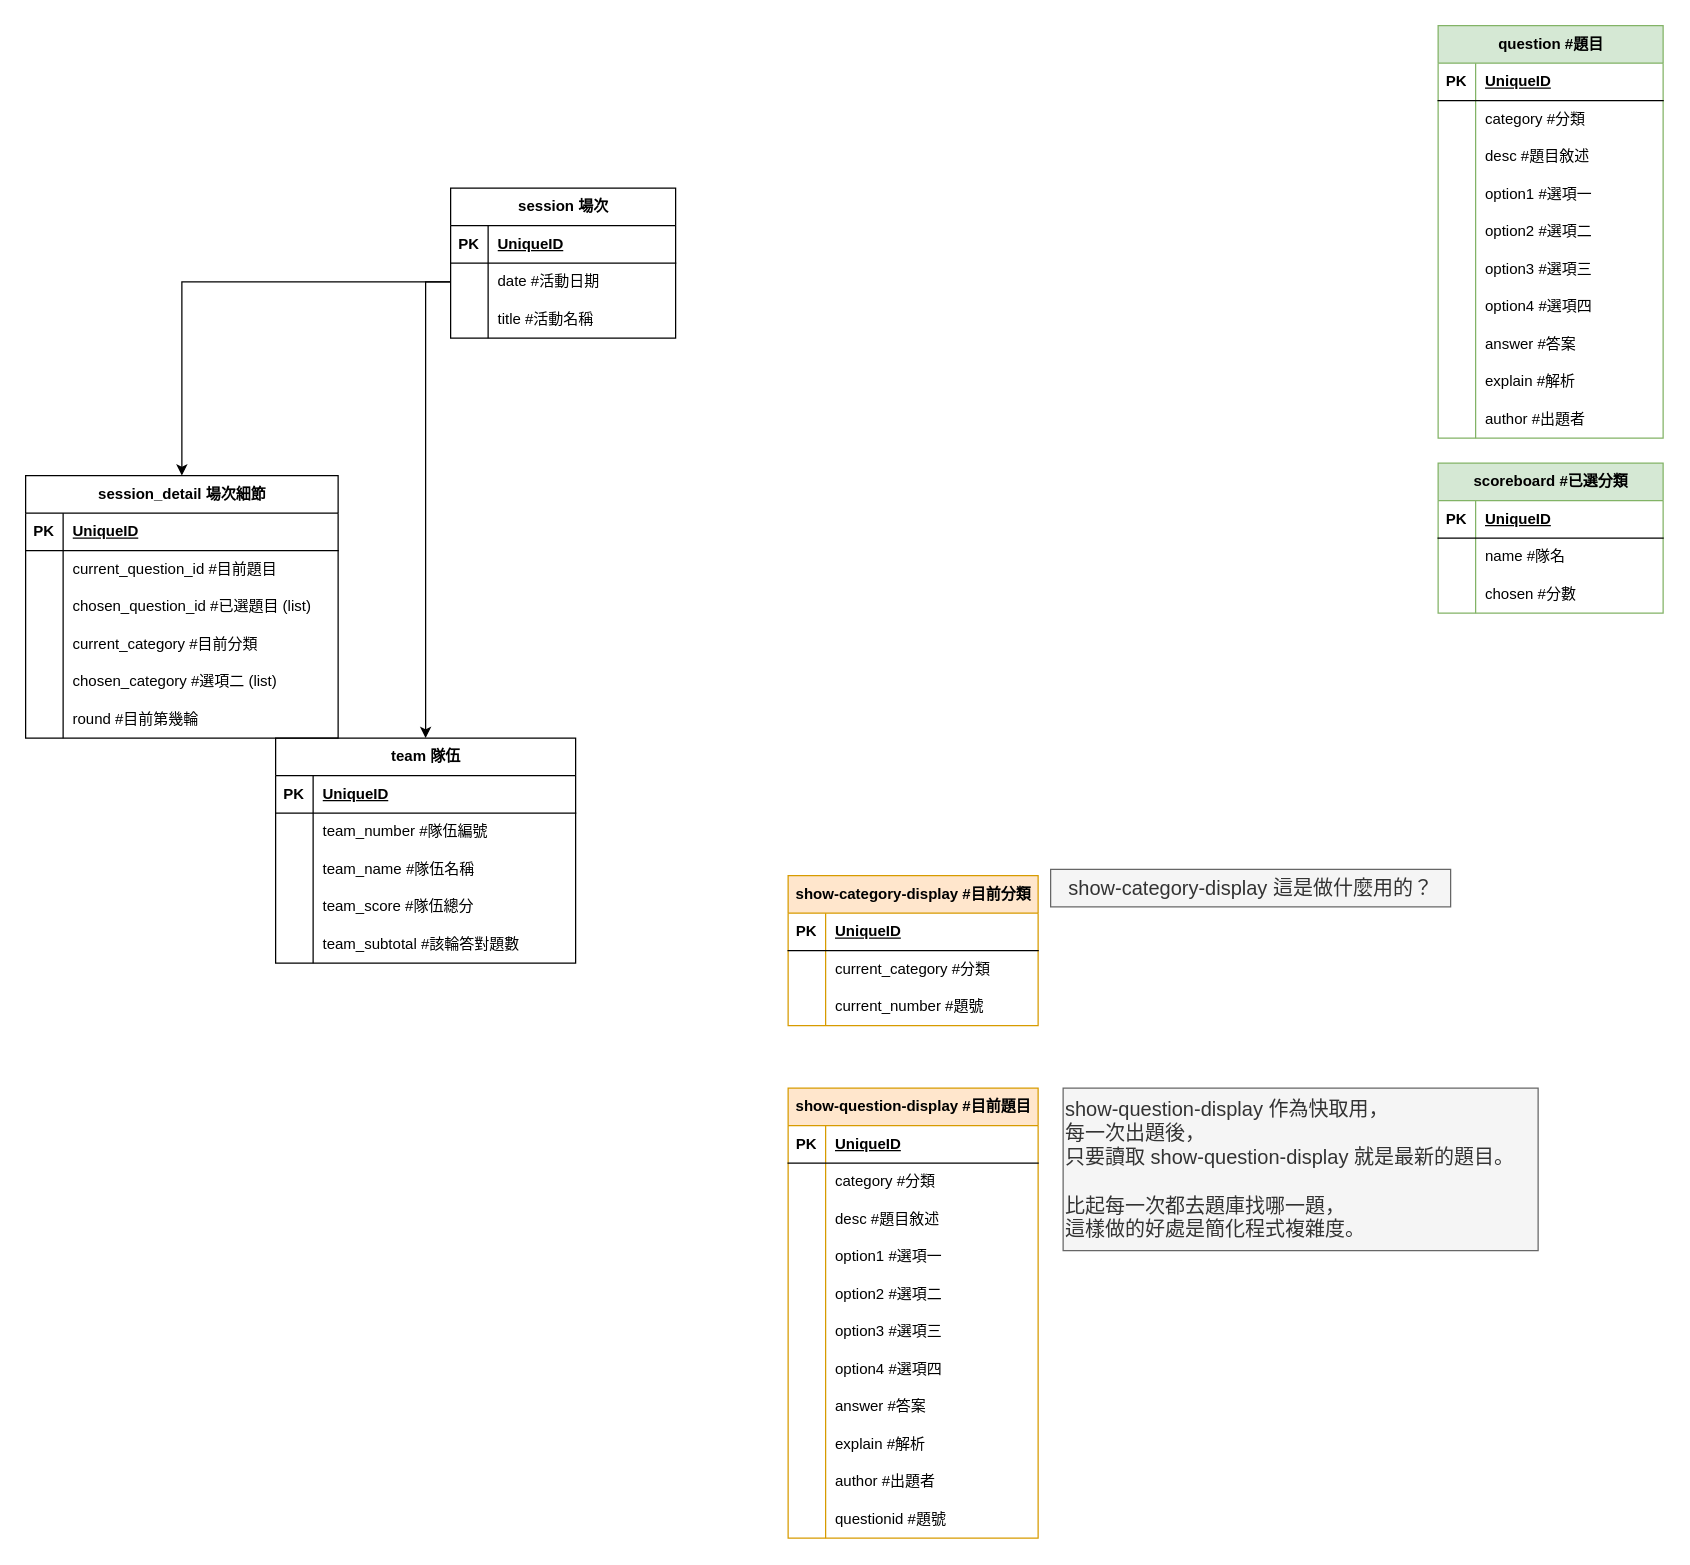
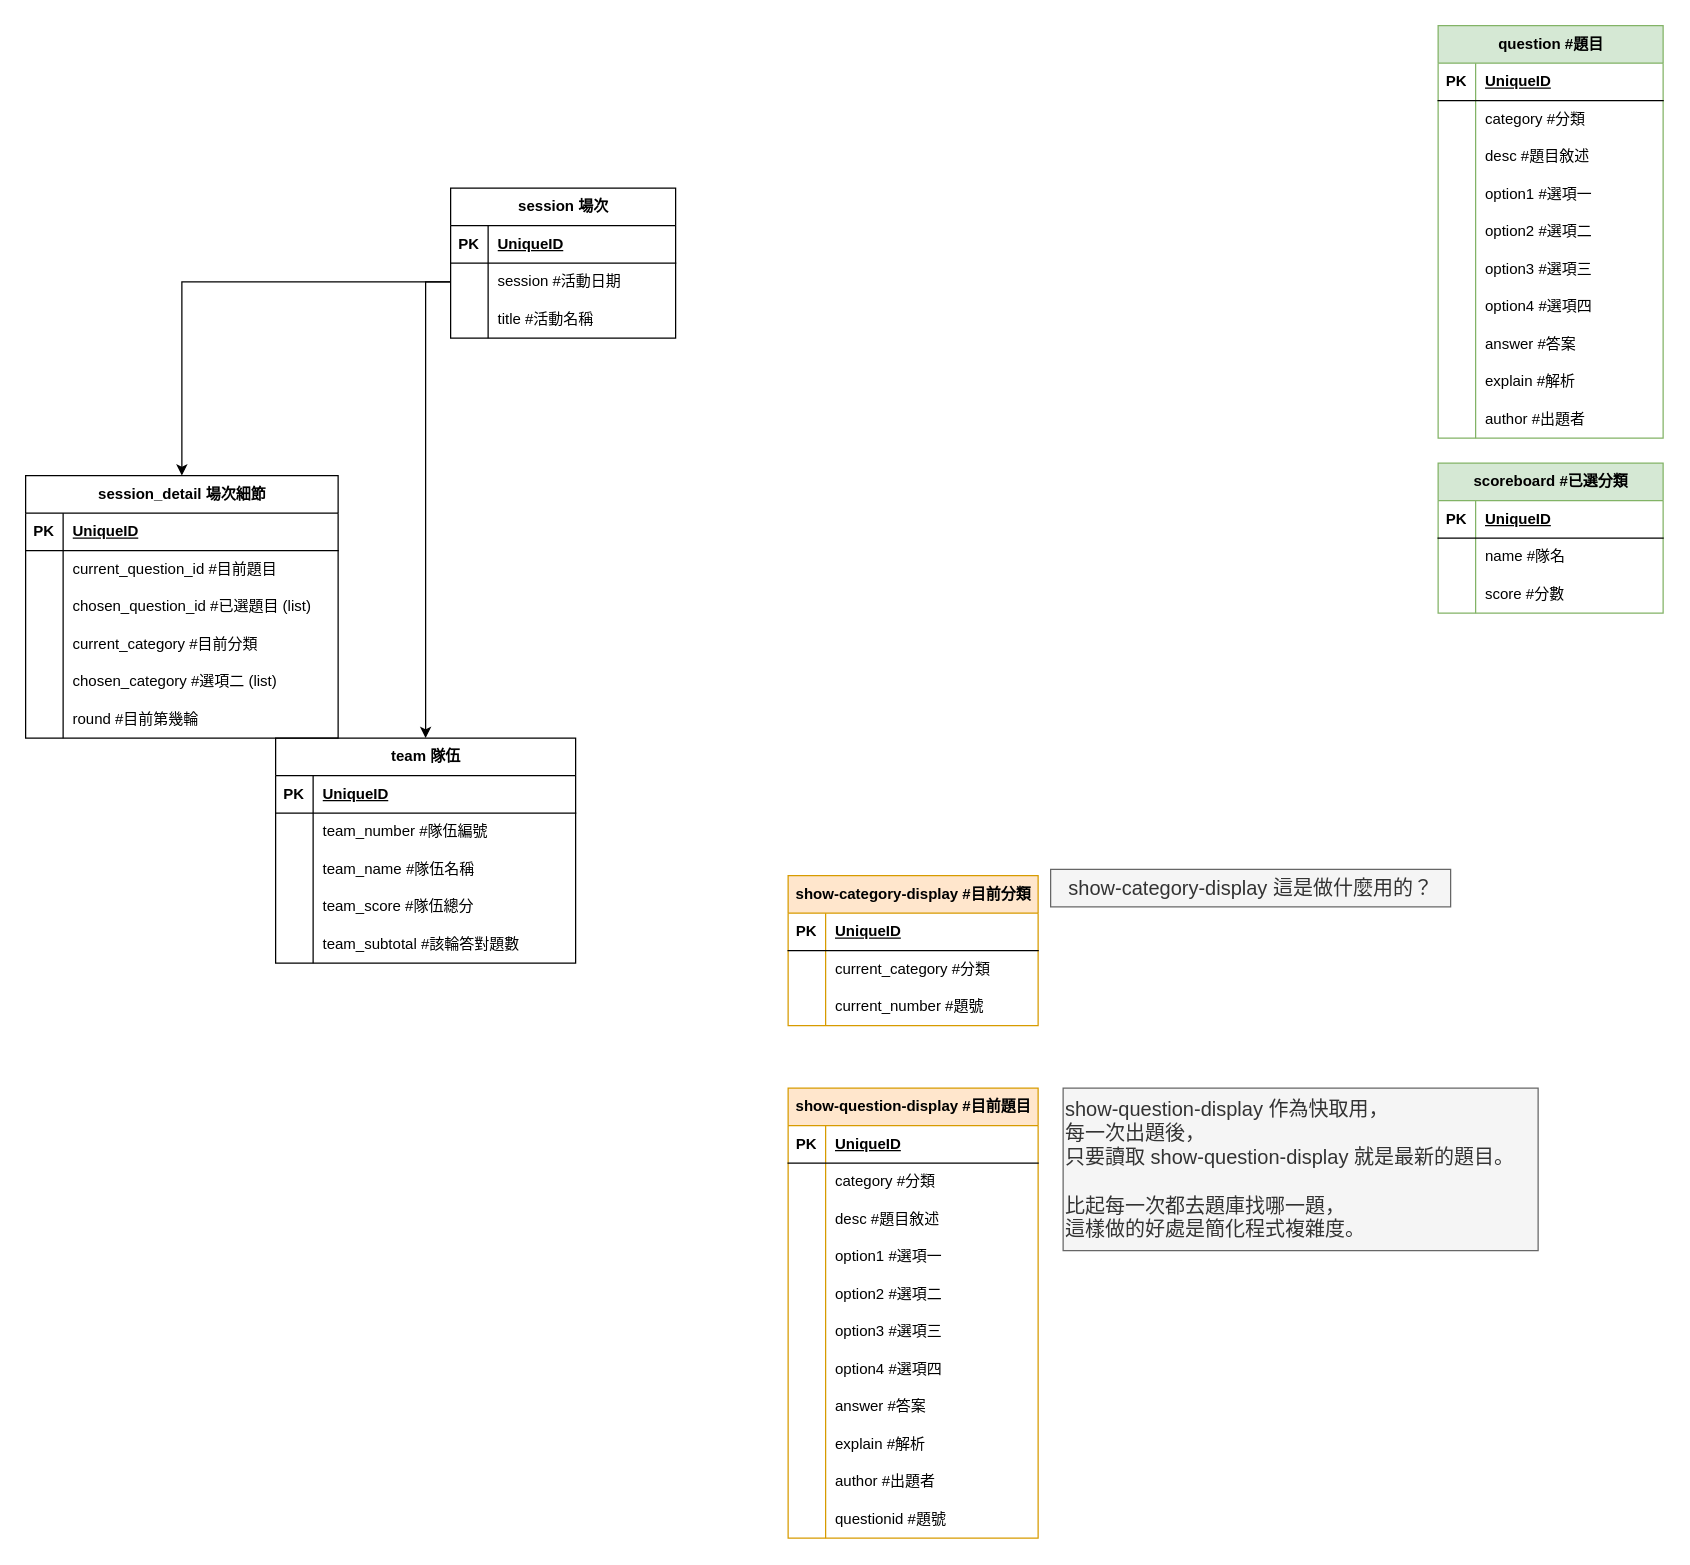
(551, 282) -> (562, 282)
(1532, 594) -> (1528, 594)
